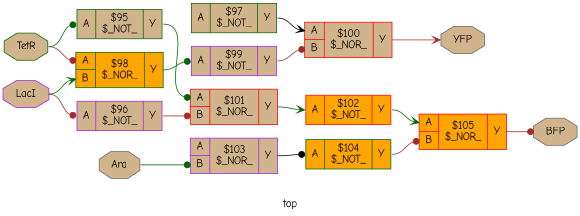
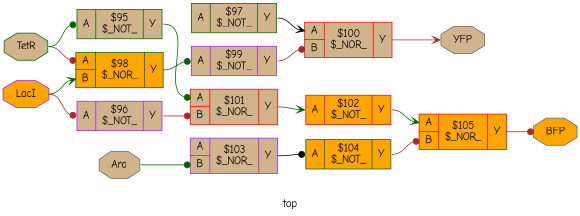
(26, 94) -> (26, 94)
(555, 132) -> (555, 132)
